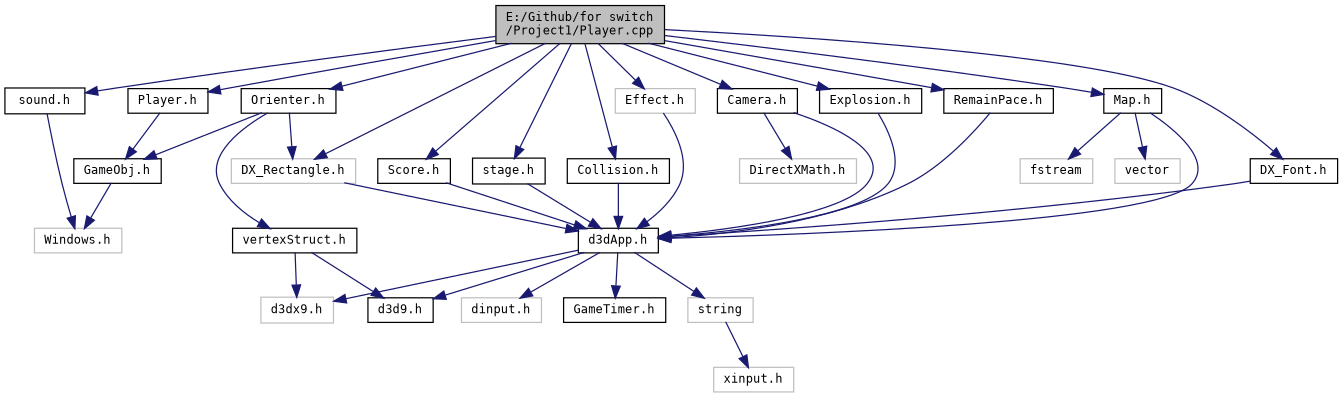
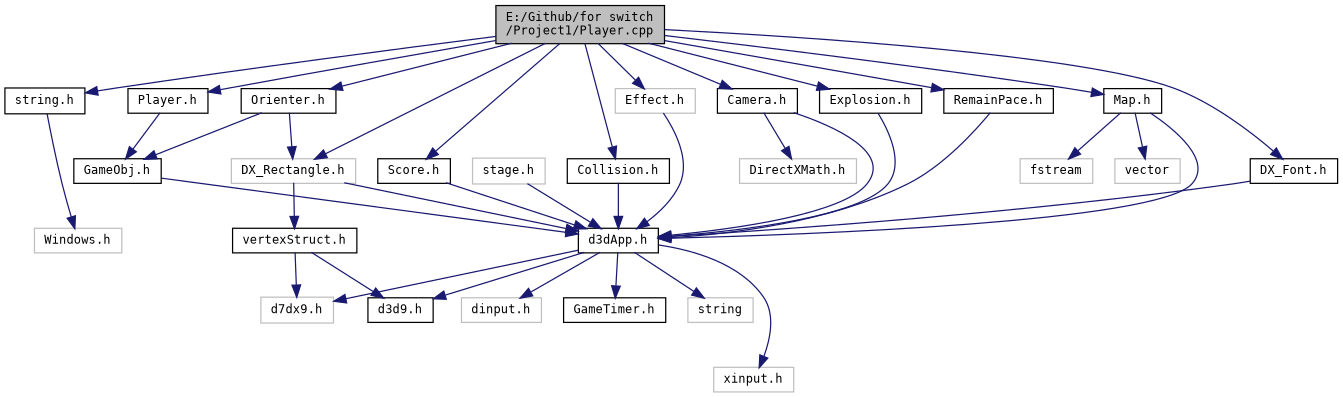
(546, 95) -> none
(45, 101) -> (45, 101)
(217, 165) -> (294, 204)
(509, 171) -> (509, 171)
(101, 200) -> (363, 205)
(297, 310) -> (297, 310)
(734, 339) -> (743, 276)
